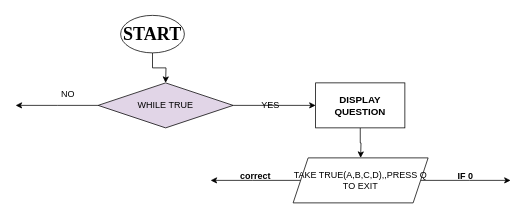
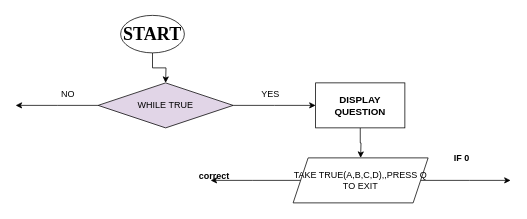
(270, 105) -> (270, 94)
(255, 177) -> (214, 177)
(465, 177) -> (462, 158)
